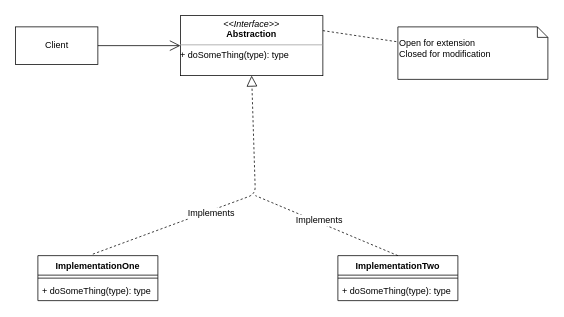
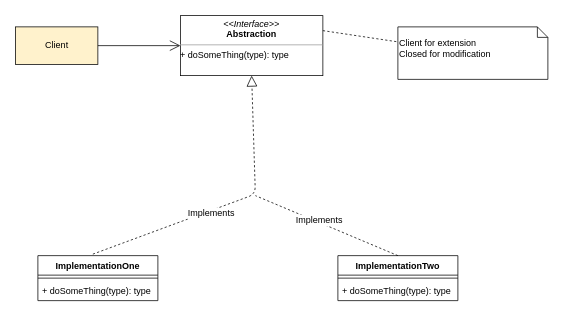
(450, 38) -> (450, 38)
(57, 45) -> (57, 45)
